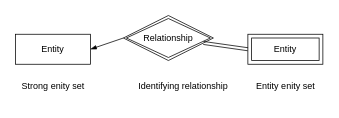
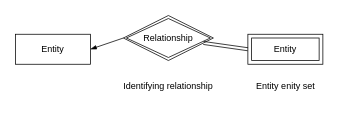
(53, 87) -> none
(183, 87) -> (168, 87)
